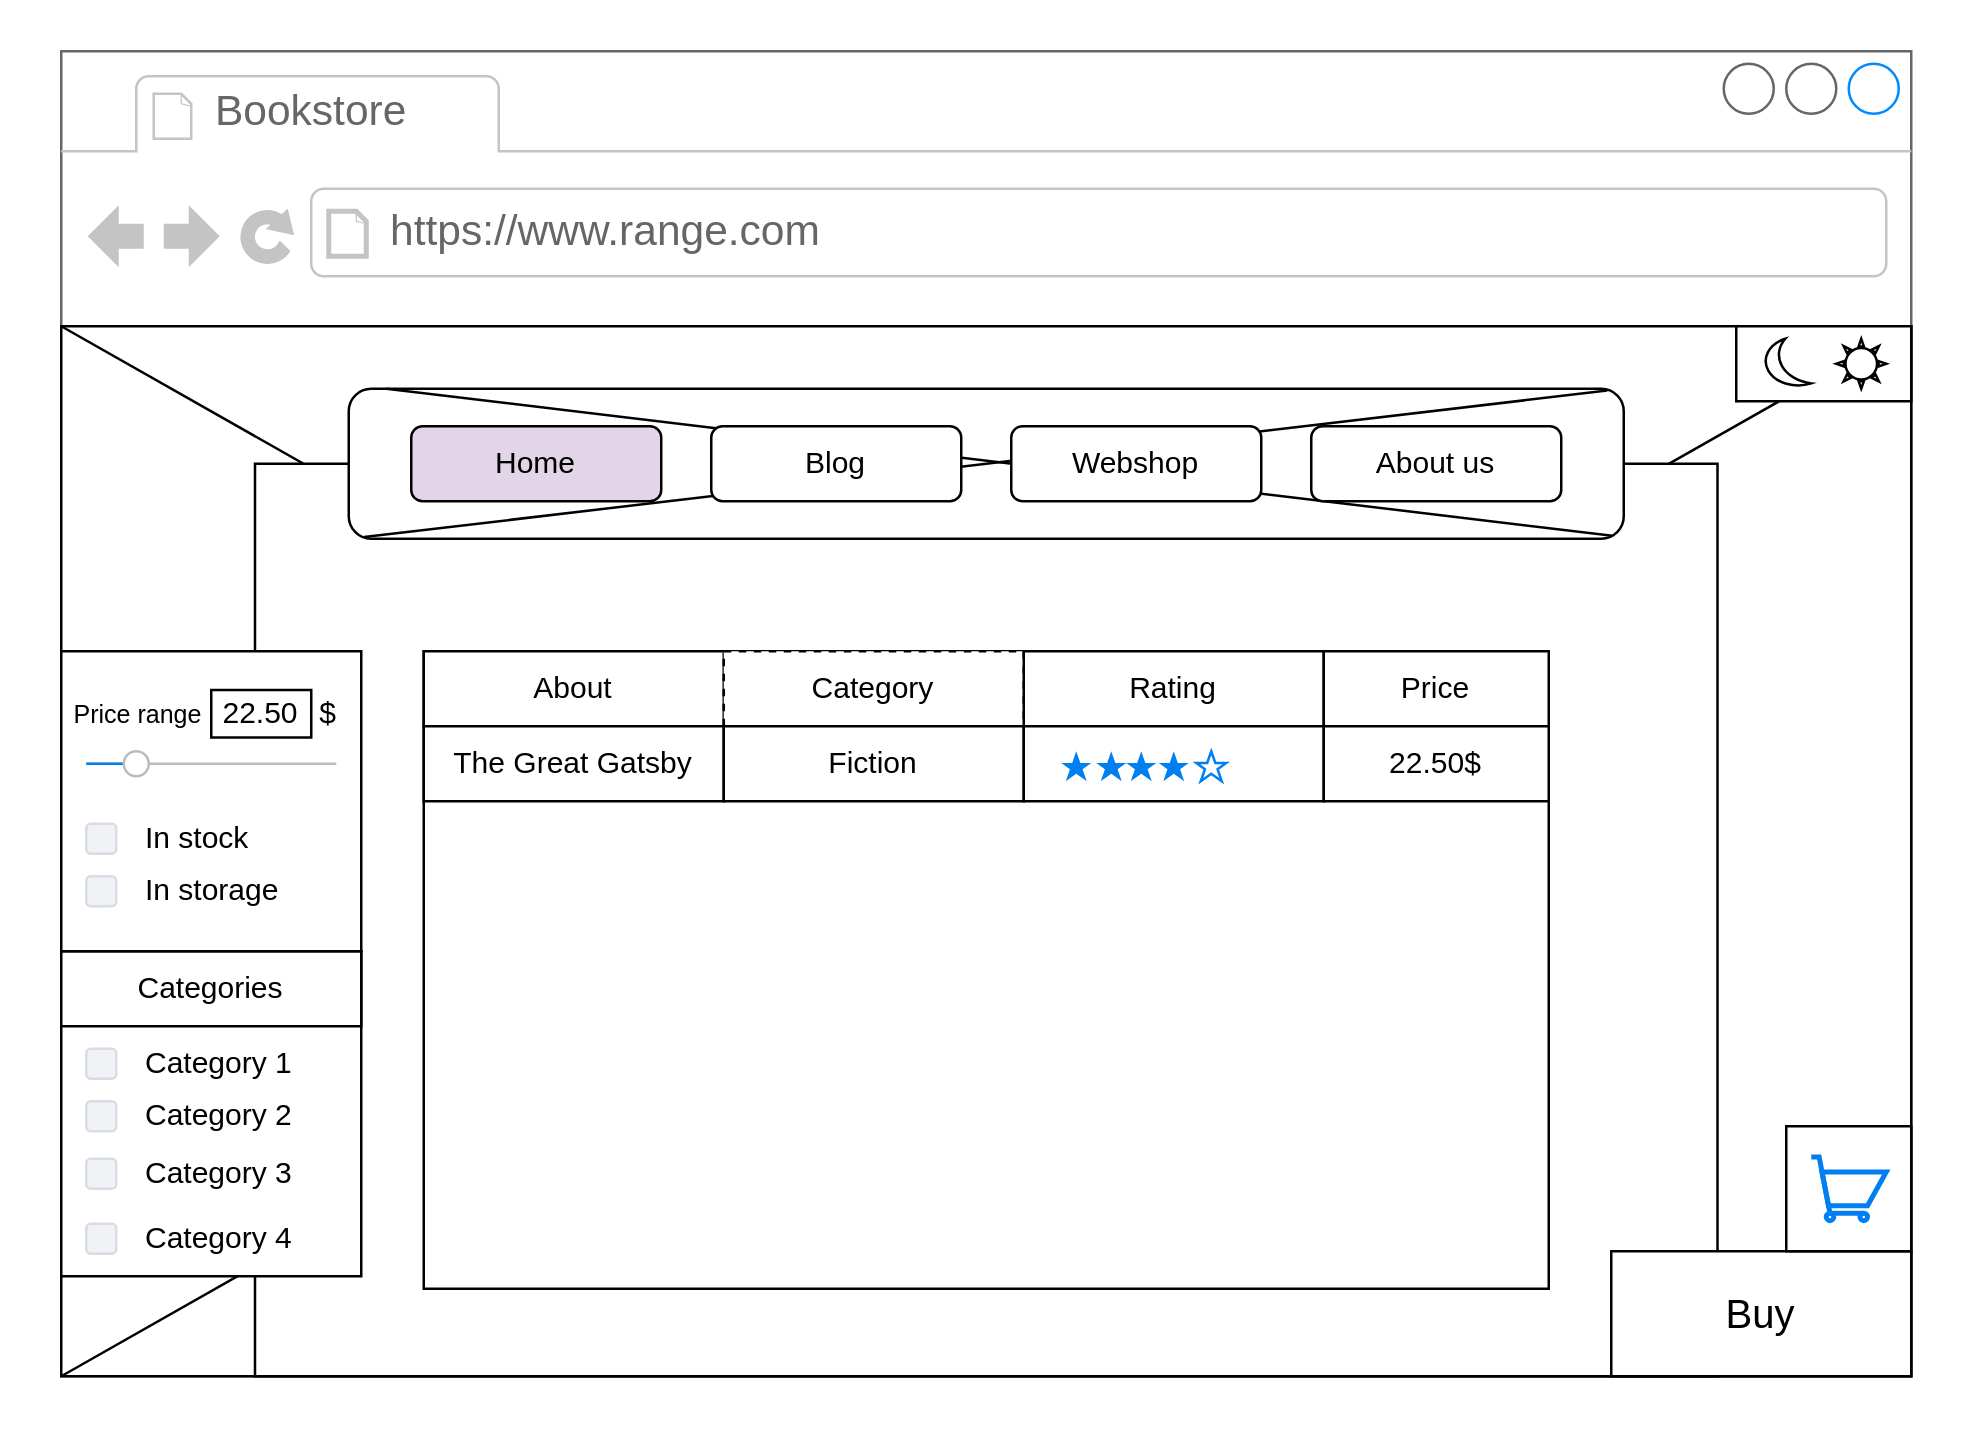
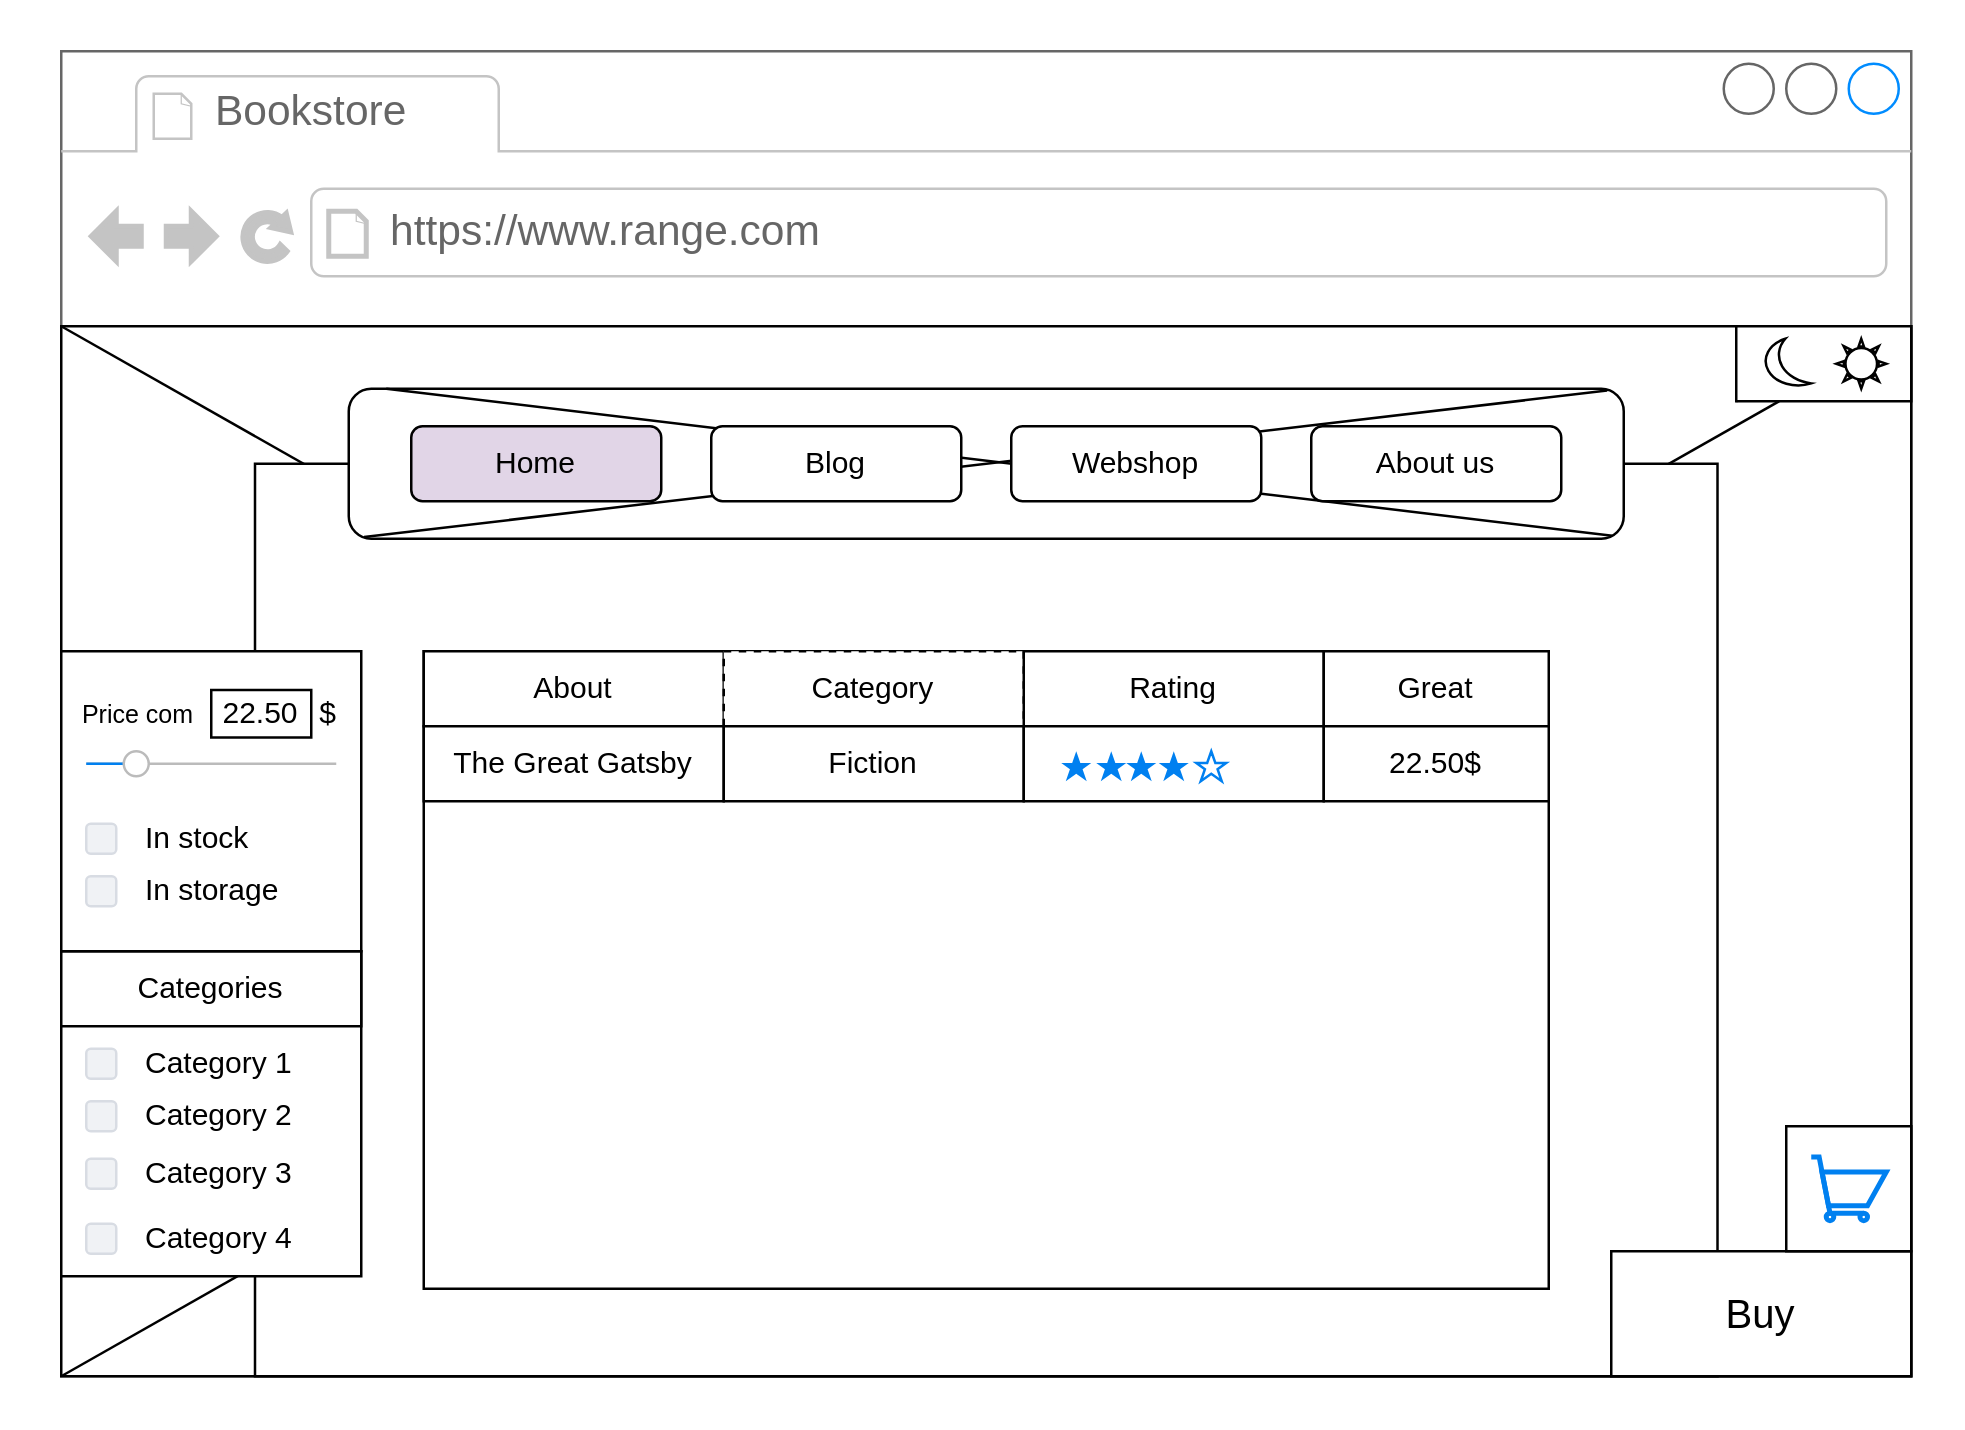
(1436, 689) -> (1436, 689)
(139, 714) -> (139, 714)
